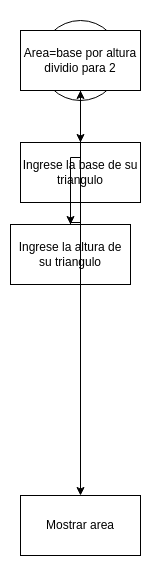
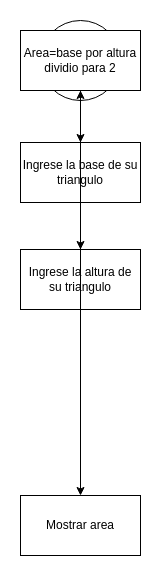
(71, 255) -> (81, 280)
